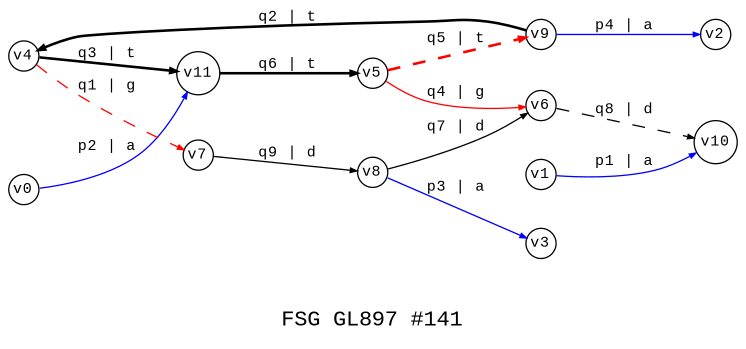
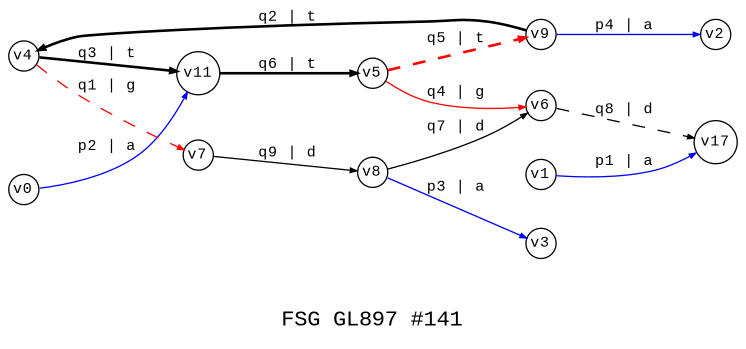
(716, 142) -> (716, 142)
